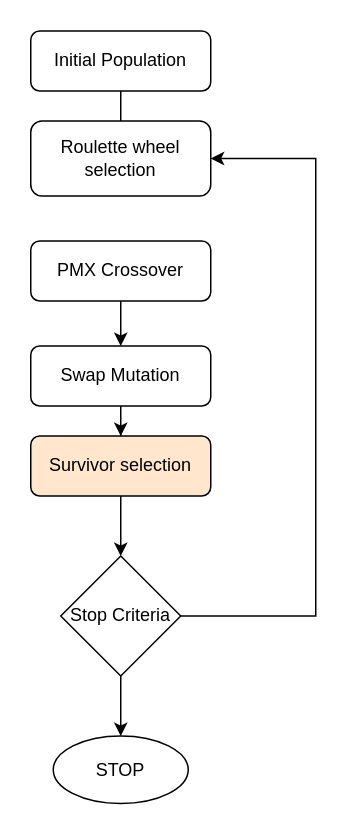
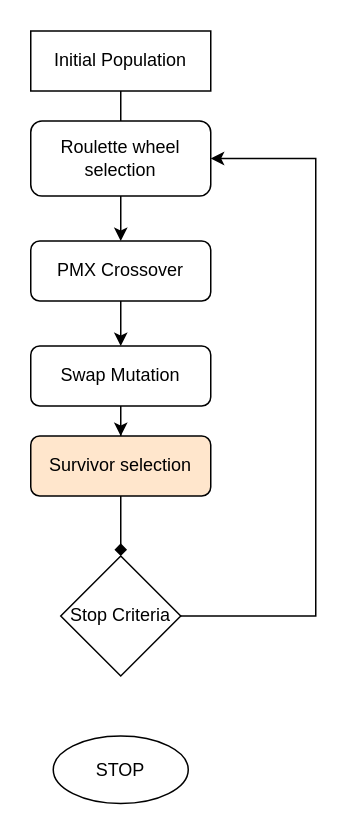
(121, 61) -> (121, 61)
none -> (121, 224)
(121, 544) -> (121, 543)
(121, 701) -> none
